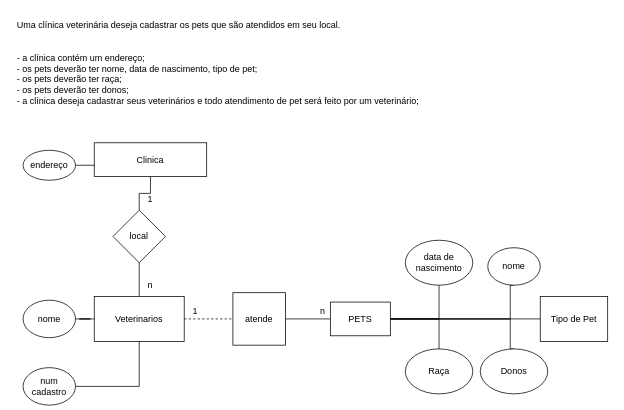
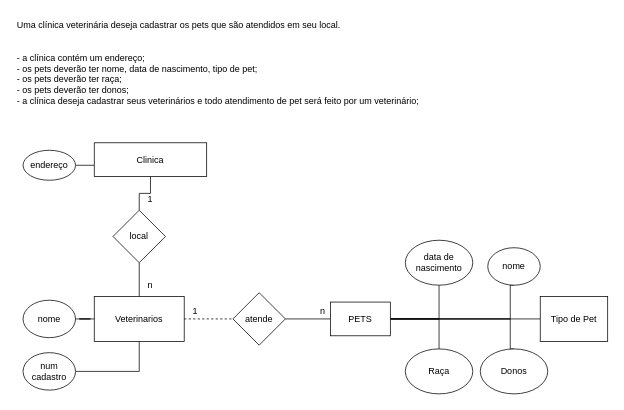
(259, 319) -> (259, 319)
(49, 387) -> (49, 372)
